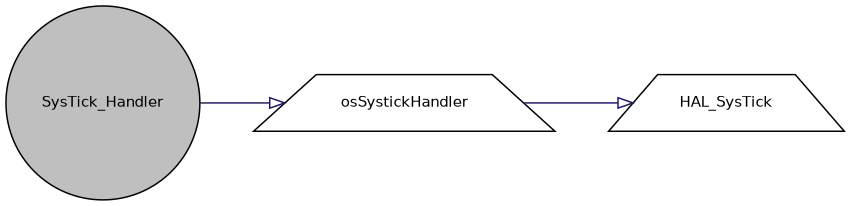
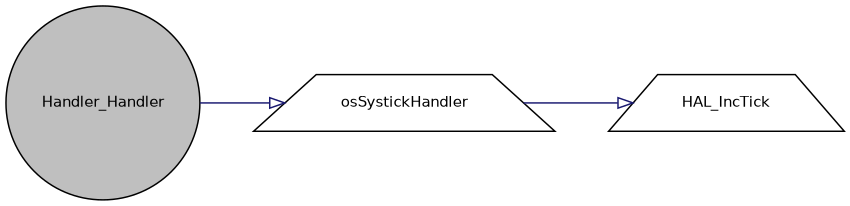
(103, 103) -> (103, 103)
(726, 103) -> (726, 103)
